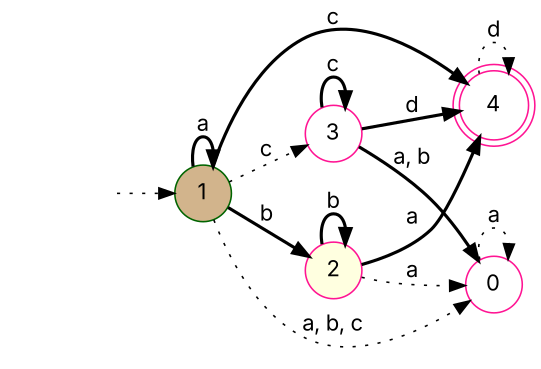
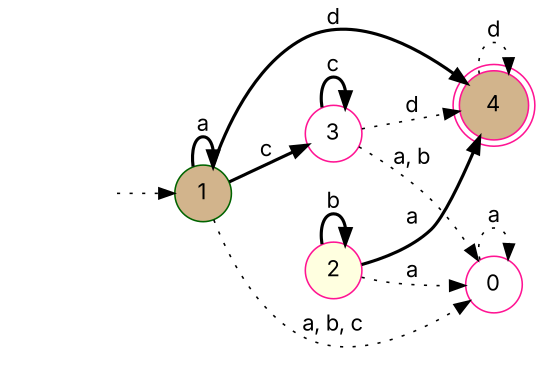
(334, 18) -> (334, 18)
(494, 105) -> (494, 105)
(403, 121) -> (403, 121)
(261, 167) -> (261, 167)
(420, 190) -> (420, 190)
(261, 228) -> none
